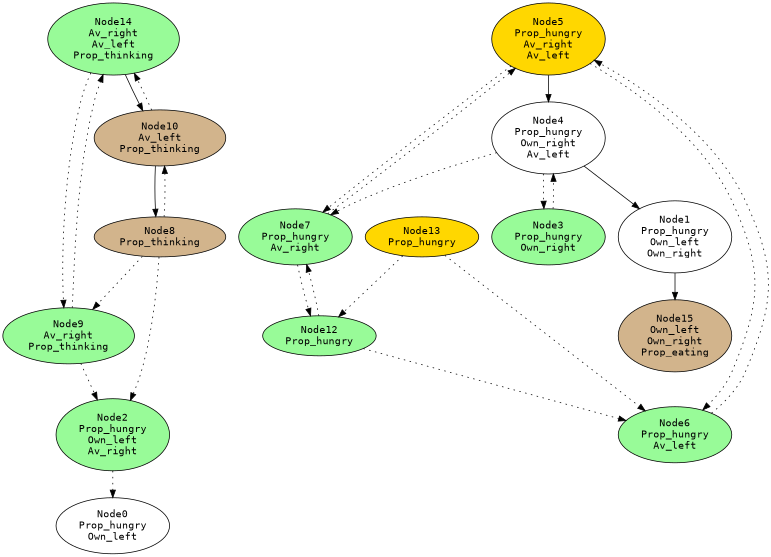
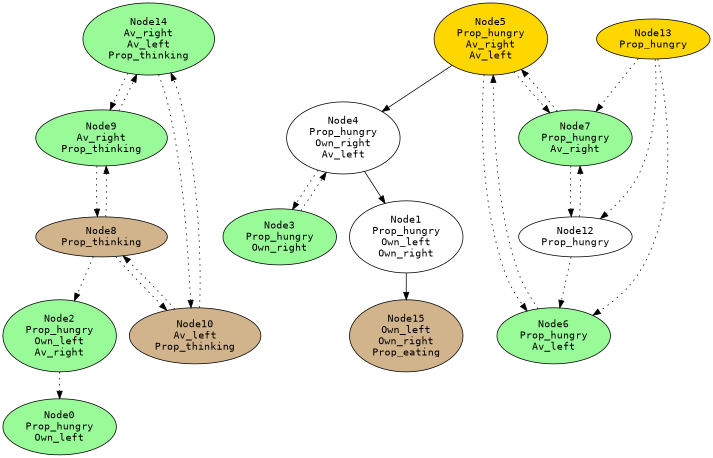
(132, 89) -> (182, 186)
(416, 178) -> (620, 82)
(155, 188) -> (152, 285)
(319, 336) -> (575, 237)
(88, 378) -> (97, 188)
(113, 526) -> (60, 427)
